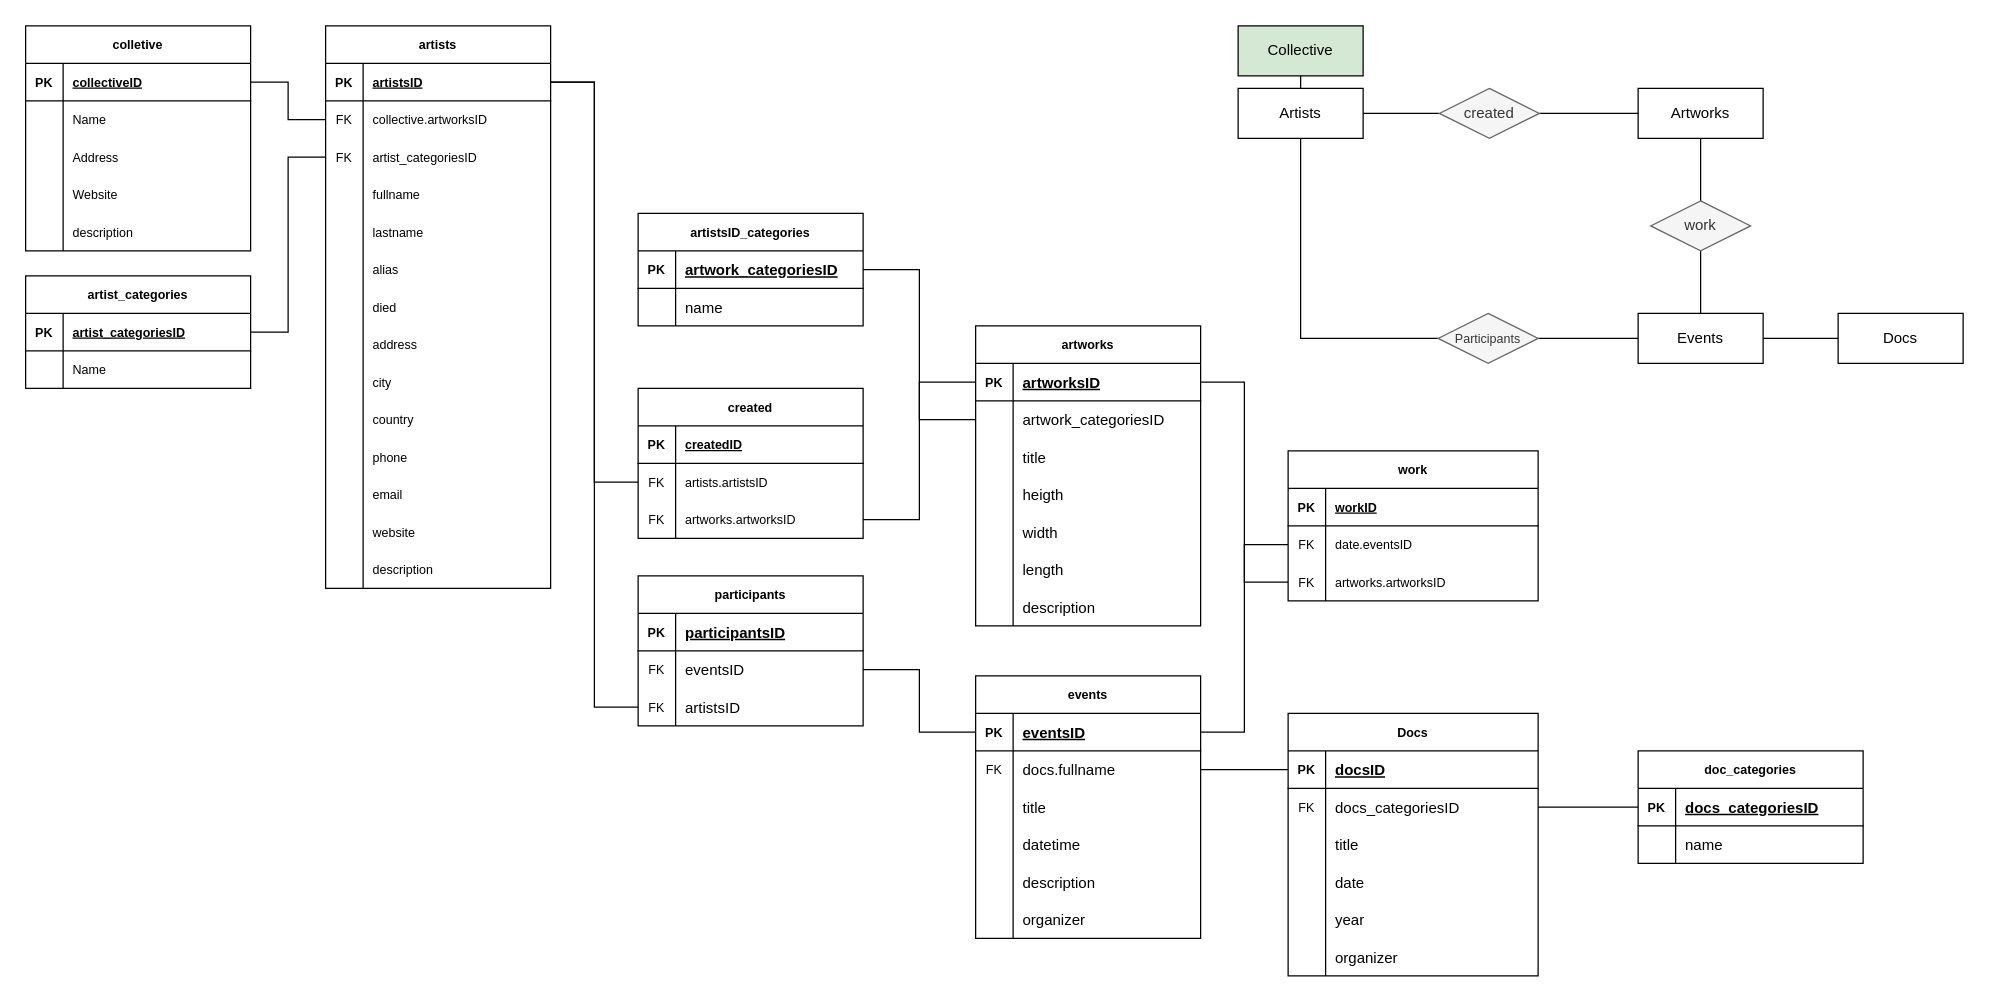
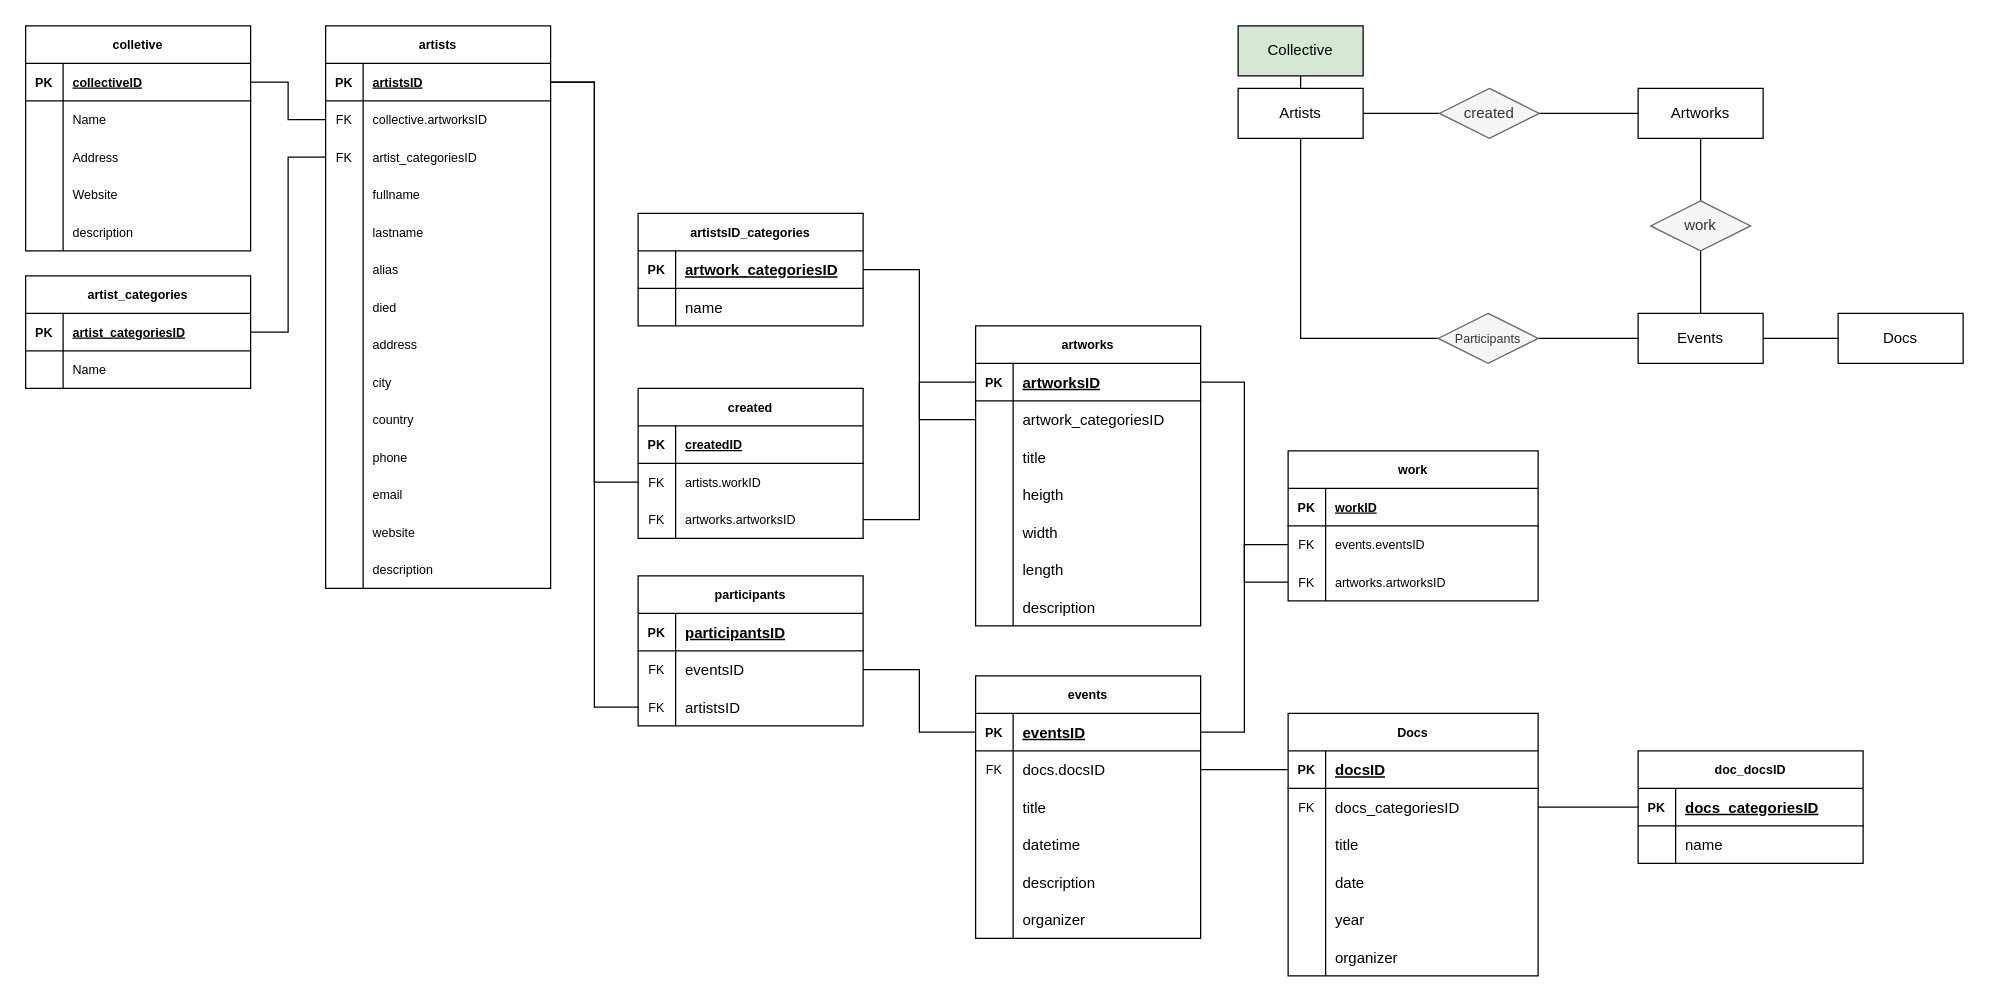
(740, 482) -> (731, 482)
(1379, 545) -> (1386, 545)
(1071, 770) -> (1067, 770)
(1750, 770) -> (1750, 770)
